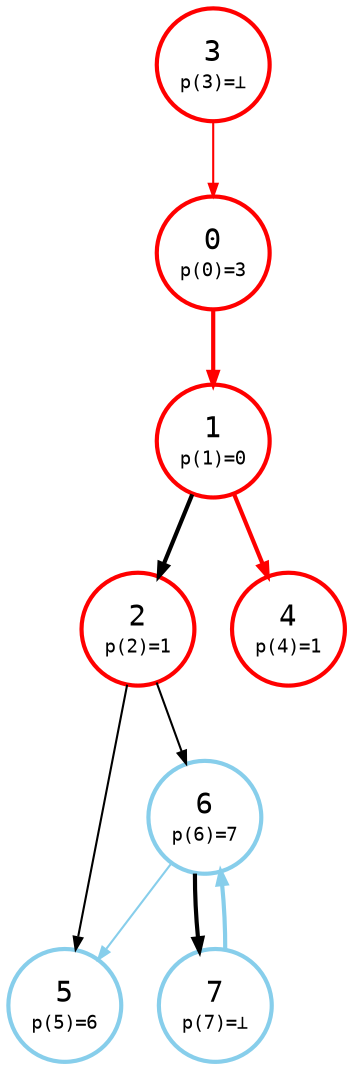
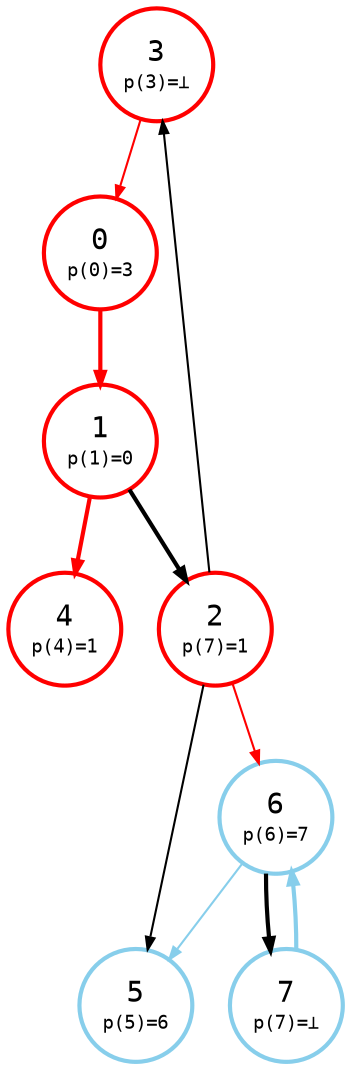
none -> (187, 353)
(138, 647) -> (215, 647)
(169, 717) -> (244, 717)
